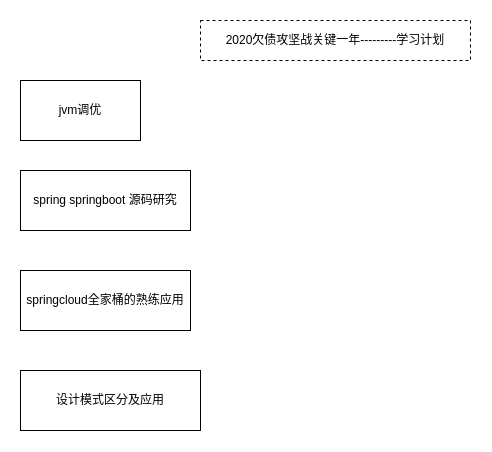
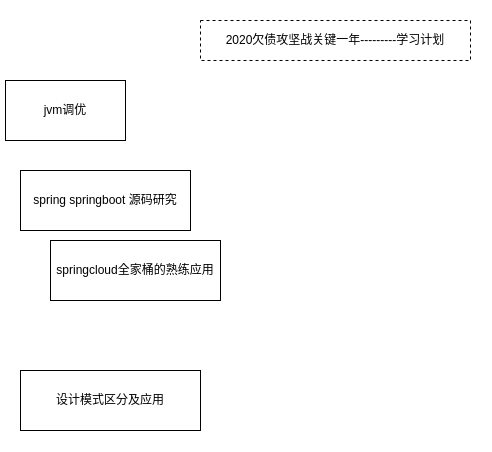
(81, 111) -> (66, 111)
(106, 301) -> (136, 271)
